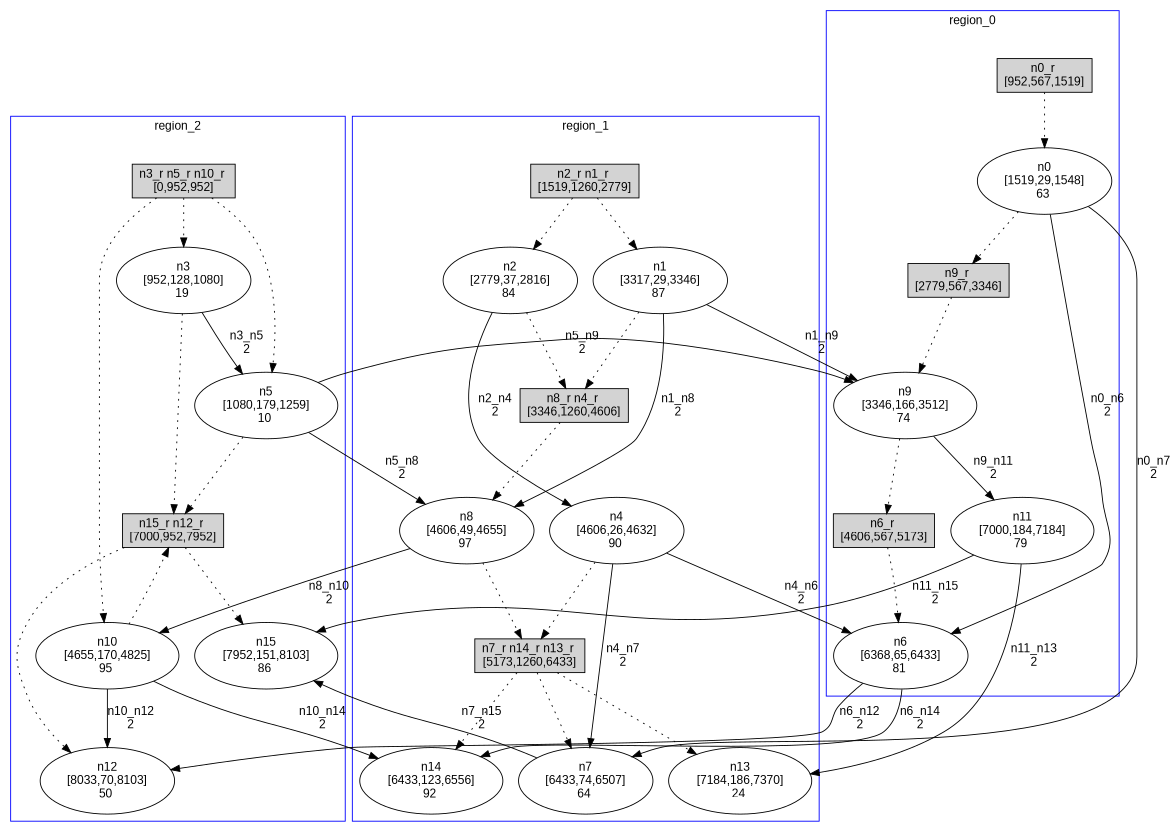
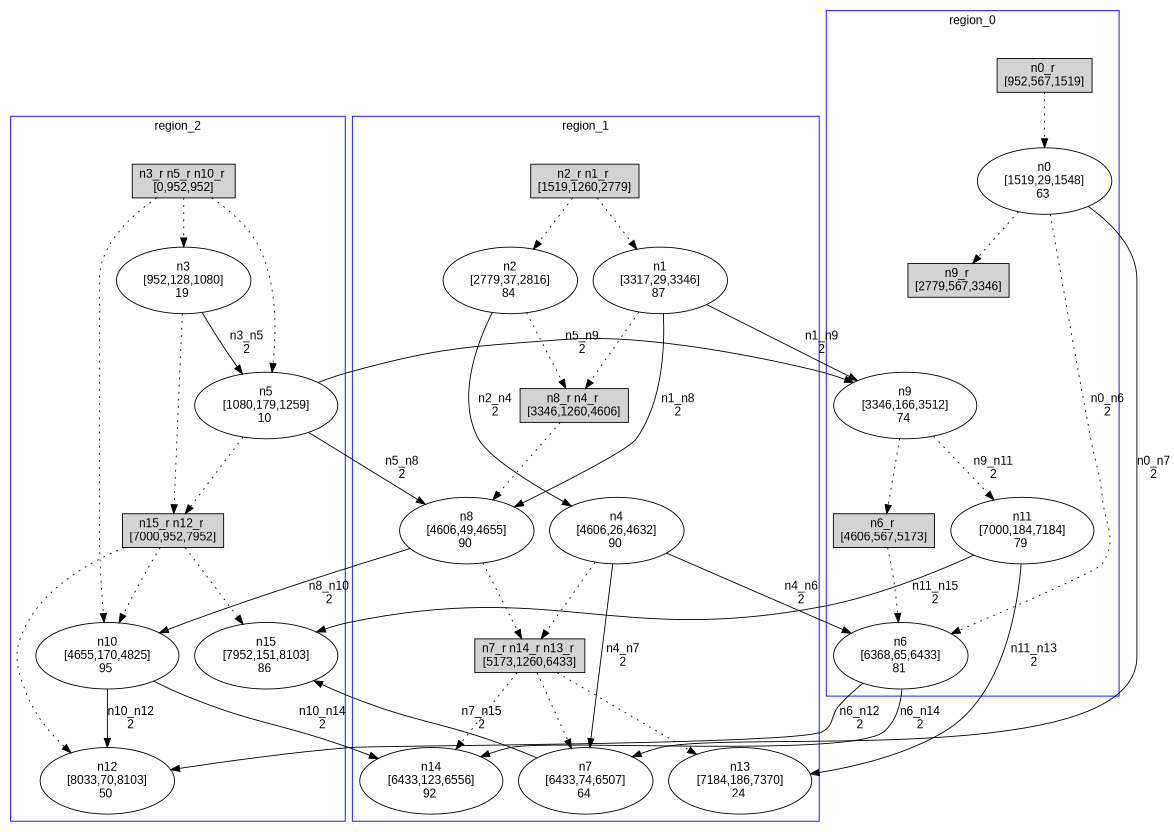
(937, 331) -> none
(961, 465) -> (961, 465)
(1097, 467) -> (1097, 467)
(467, 531) -> (467, 531)
(148, 590) -> (141, 581)
